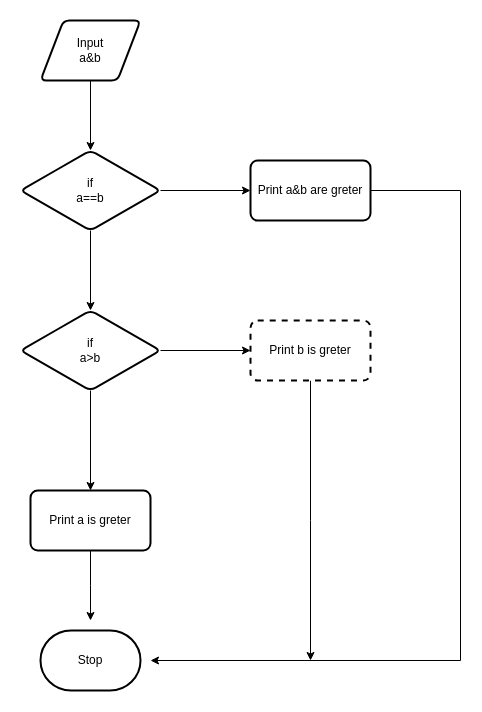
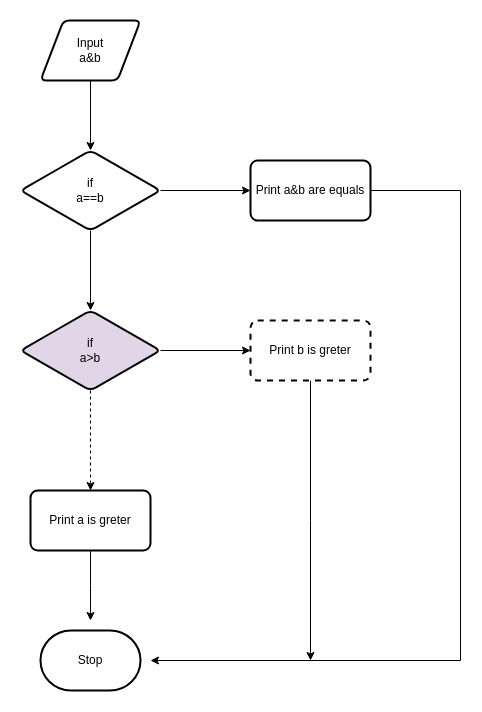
(311, 191) -> (311, 191)
(91, 351) -> (91, 351)
(91, 437) -> (91, 437)
